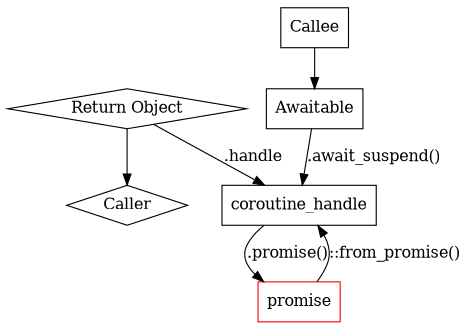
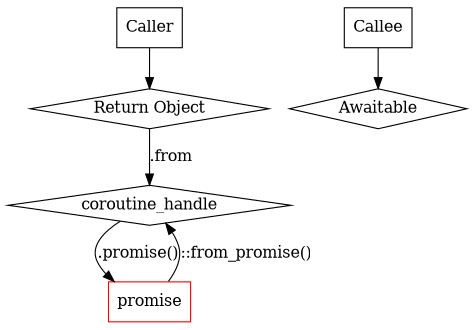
(315, 109) -> (378, 109)
(127, 151) -> (150, 63)
(308, 151) -> none
(253, 157) -> (171, 157)
(127, 205) -> (150, 28)
(299, 205) -> (150, 205)
